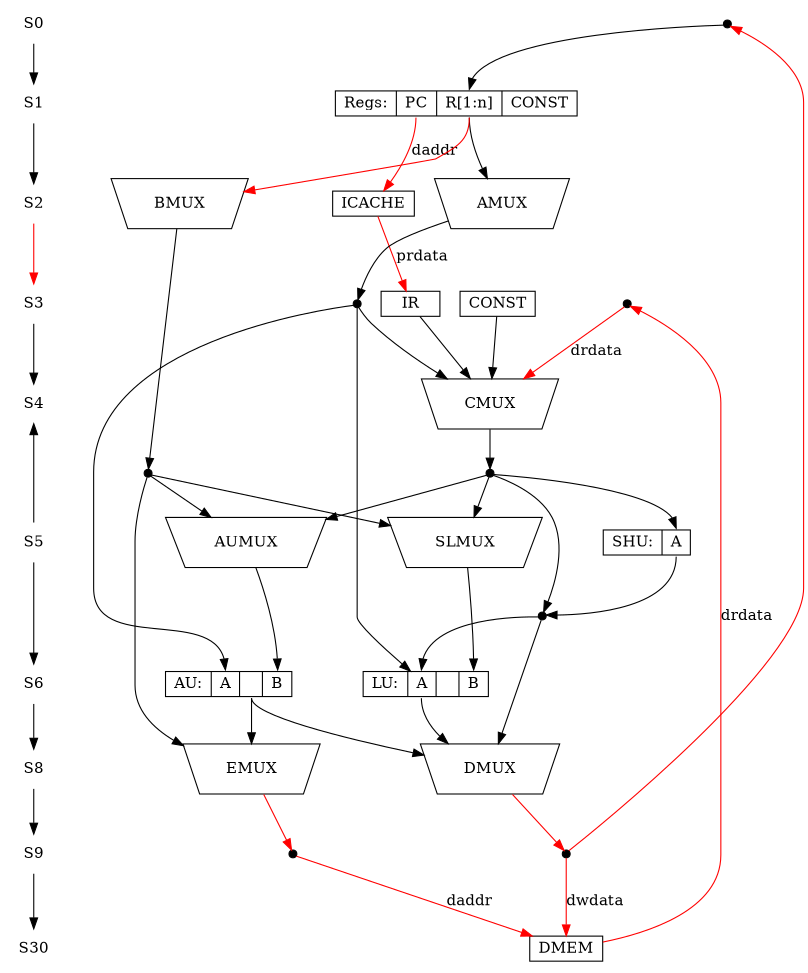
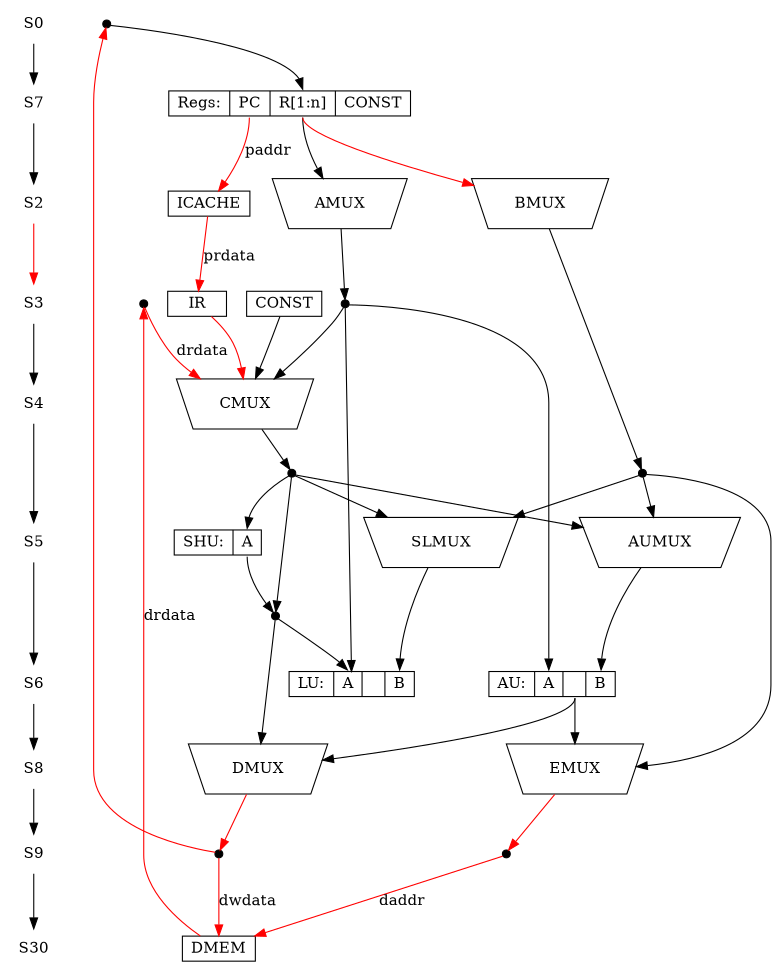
(34, 103) -> (34, 103)
(435, 151) -> (268, 151)
(442, 343) -> (231, 340)
(34, 479) -> (34, 468)
(427, 719) -> none
